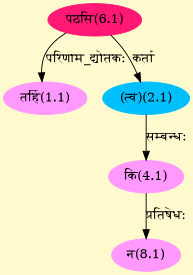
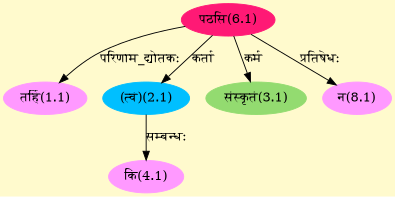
none -> (256, 98)
(146, 211) -> (290, 57)
